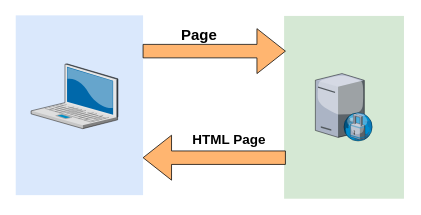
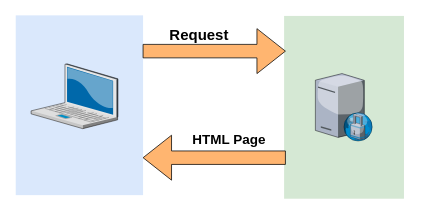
(199, 34) -> (199, 34)
